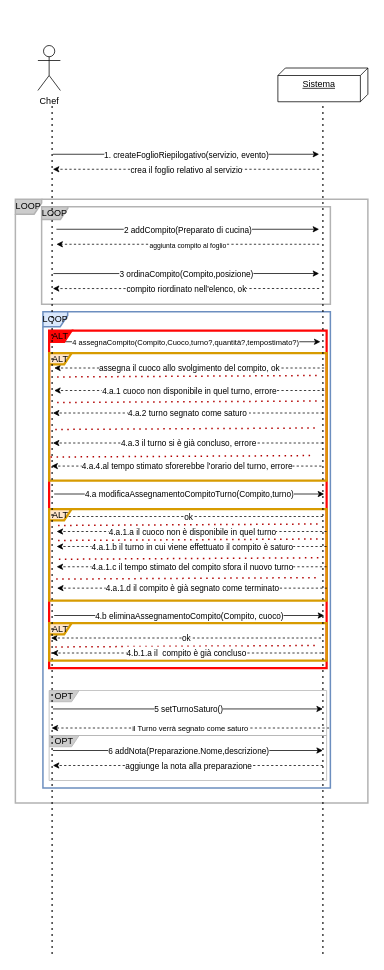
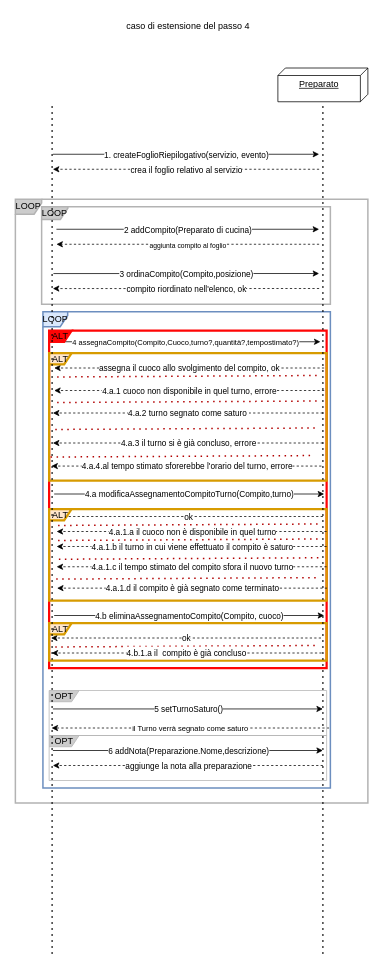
none -> (188, 27)
(49, 68) -> none
(319, 85) -> (319, 85)
